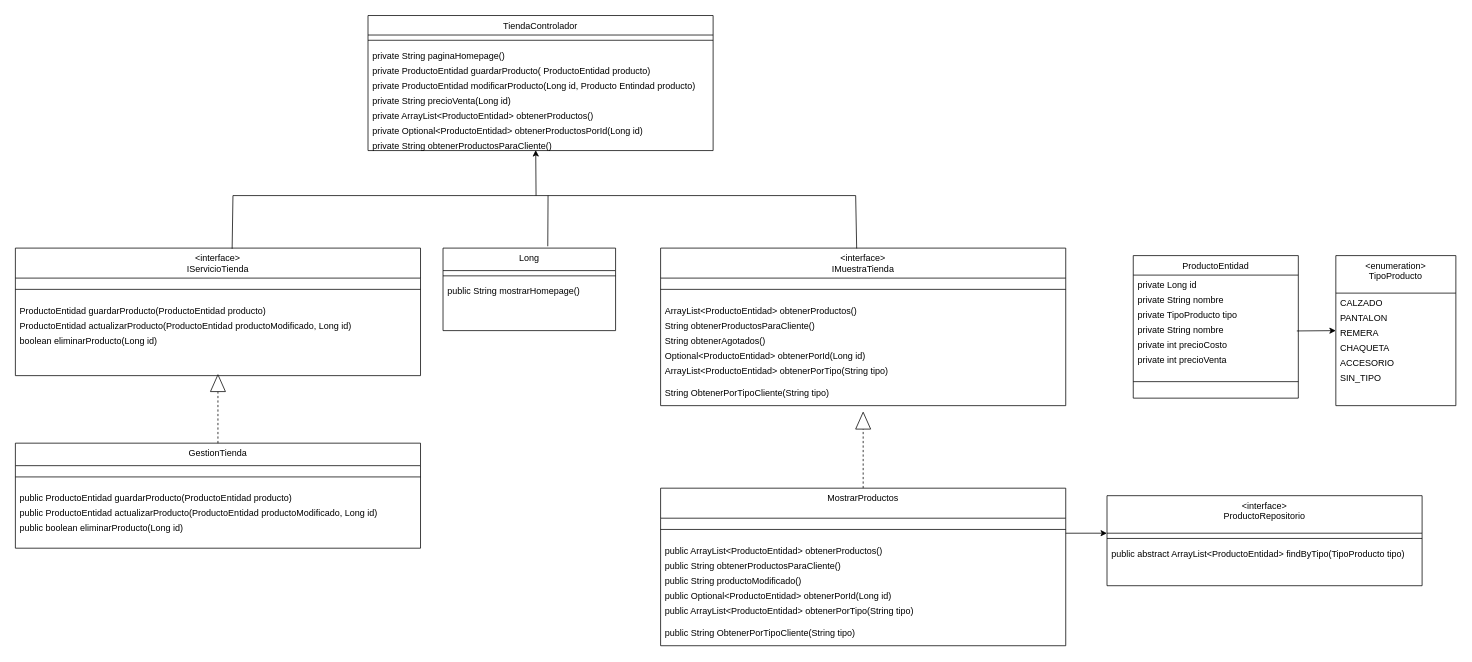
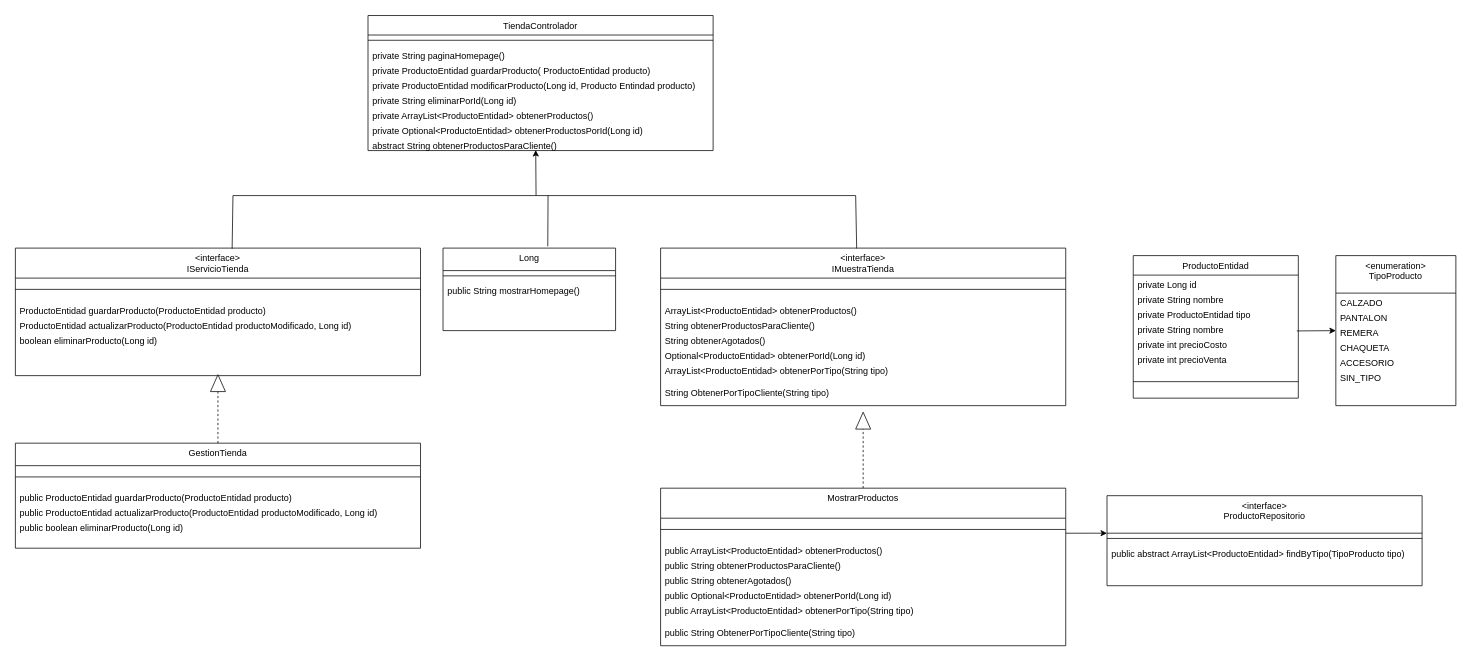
(452, 101) -> (455, 101)
(476, 146) -> (480, 146)
(1194, 315) -> (1202, 315)
(742, 581) -> (737, 581)
